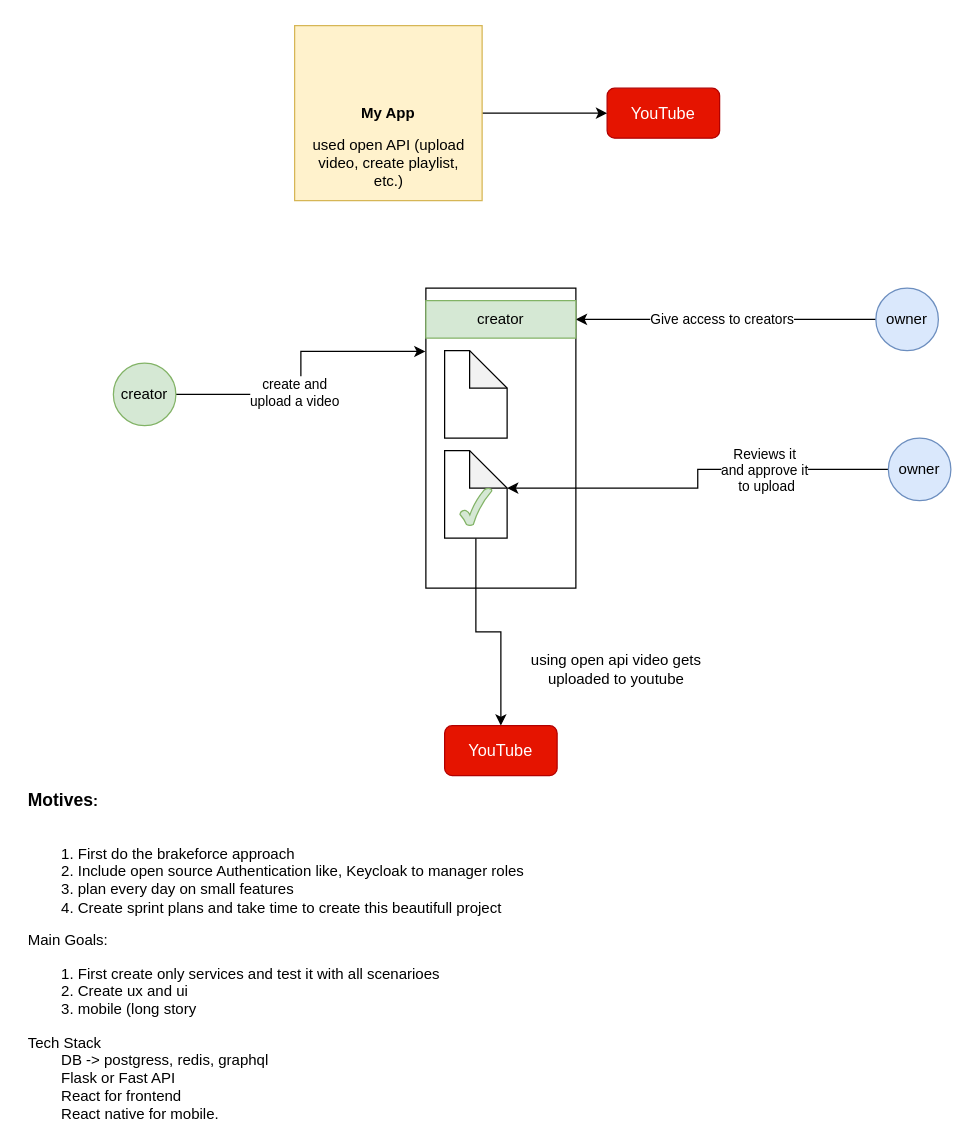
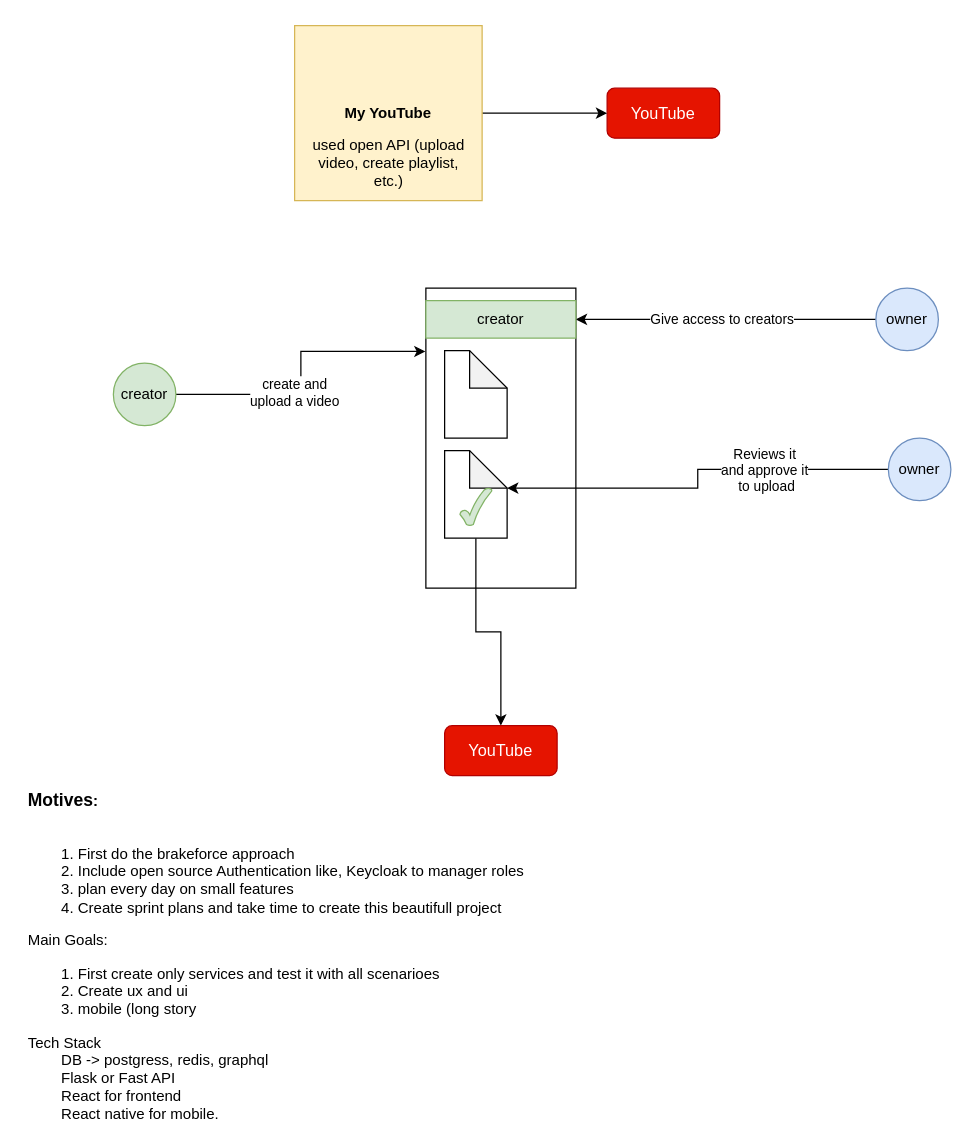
(388, 113) -> (388, 113)
(616, 669) -> none
